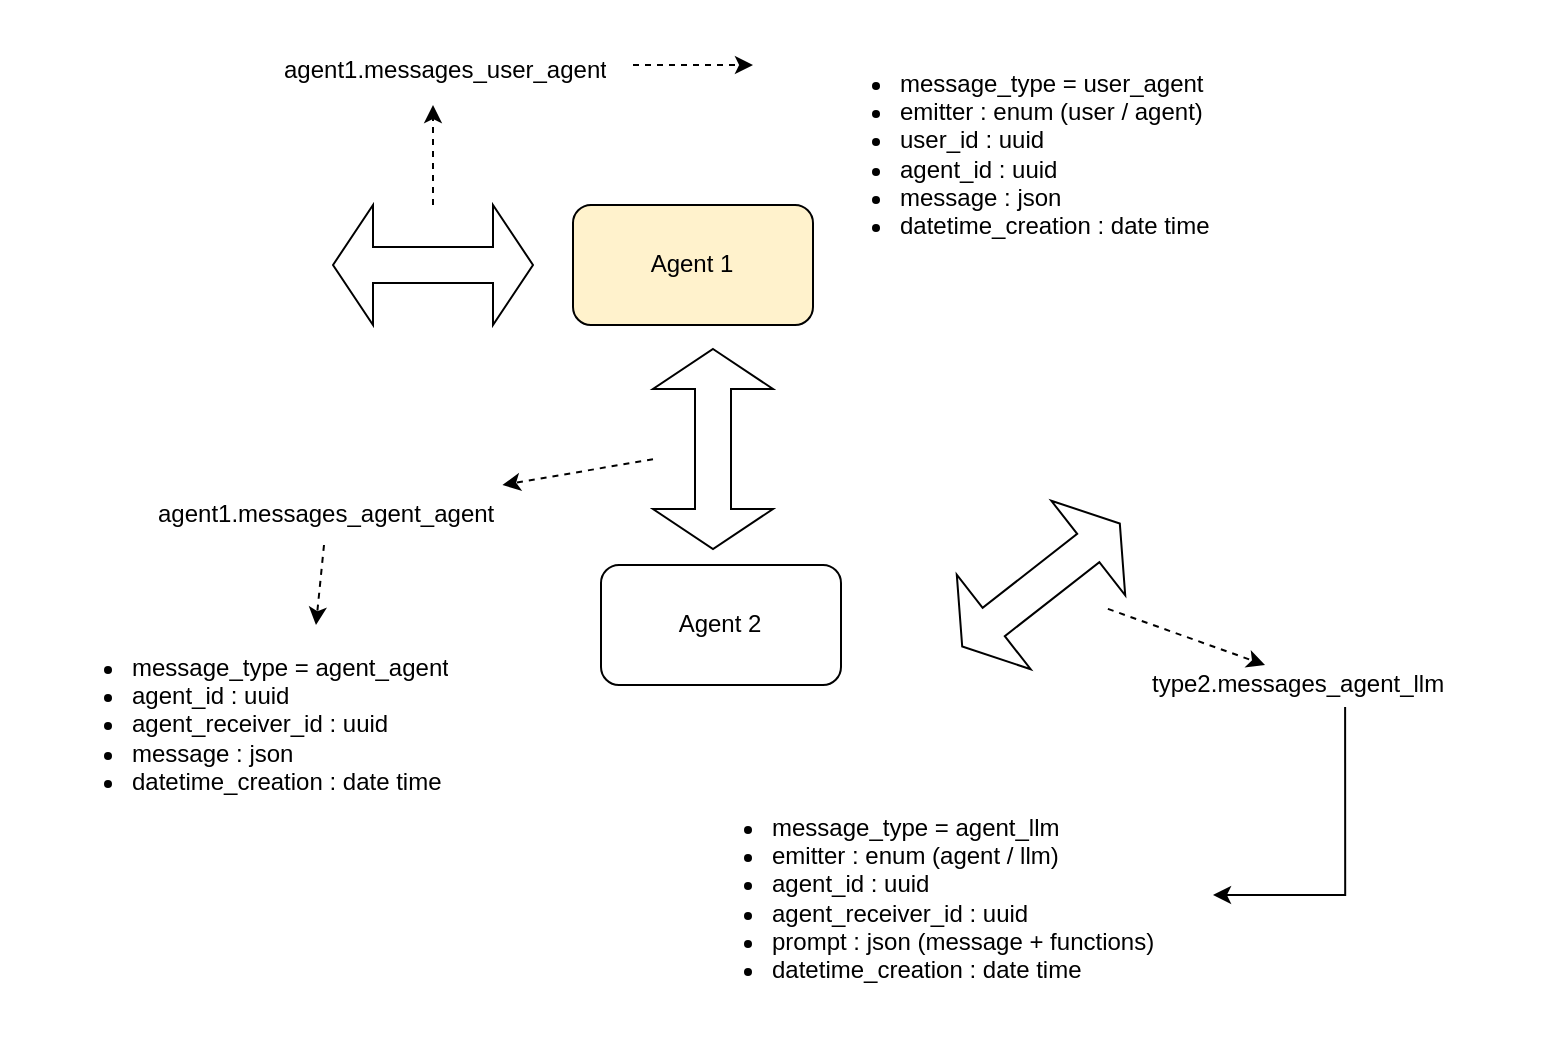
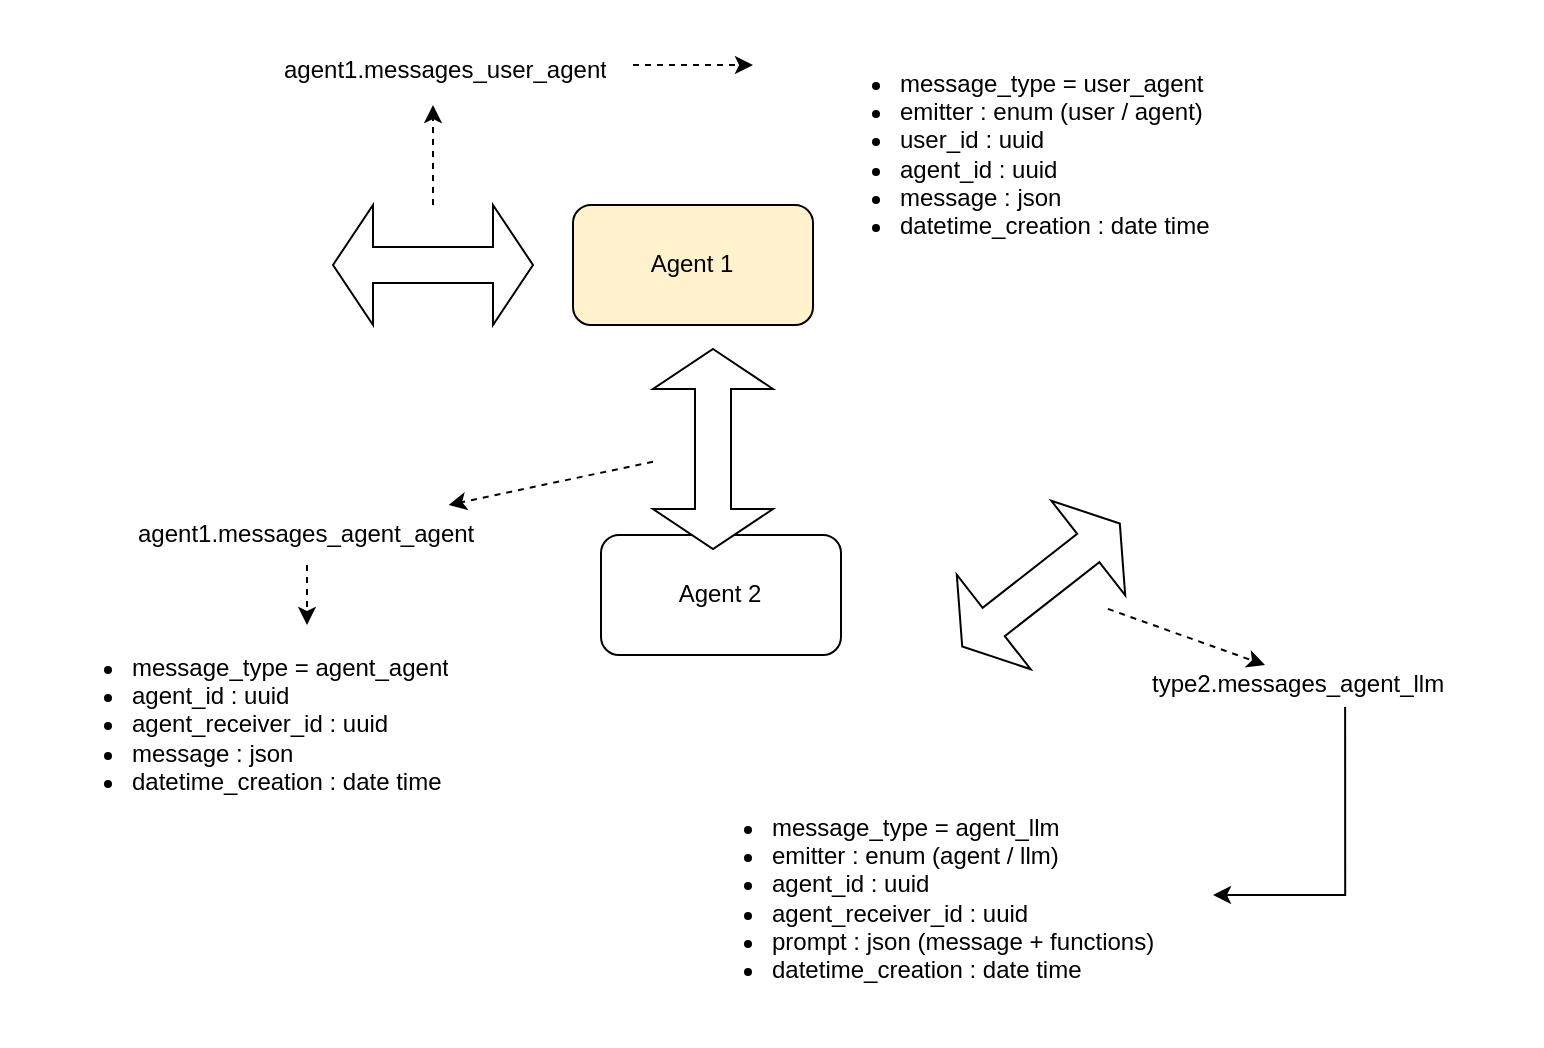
(327, 515) -> (307, 535)
(721, 625) -> (721, 595)
